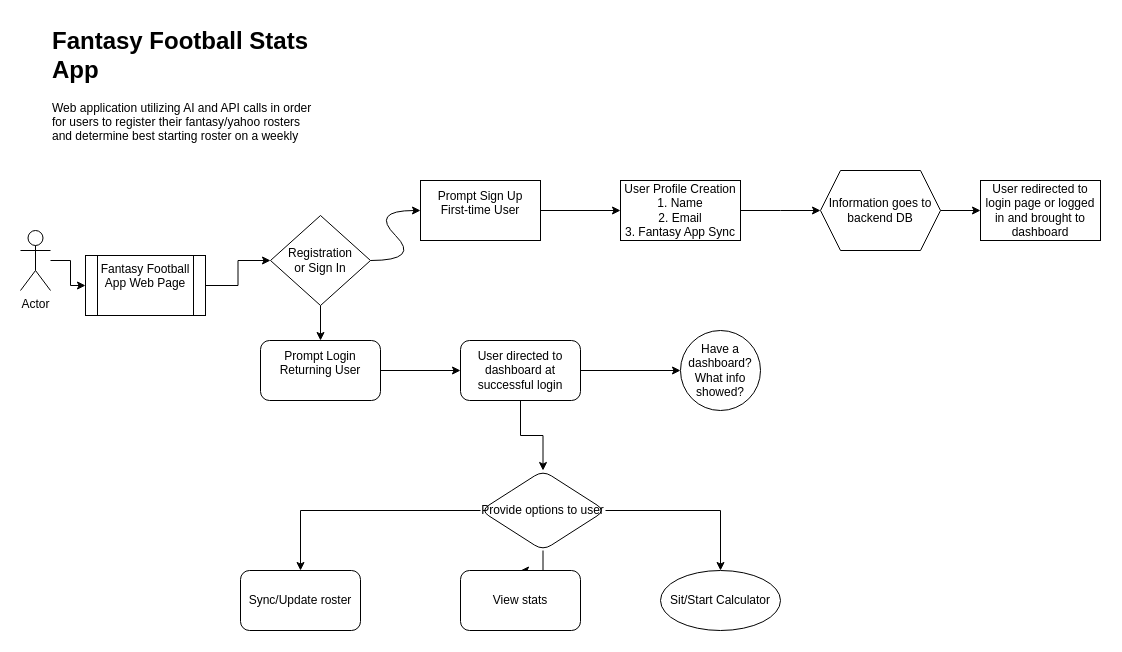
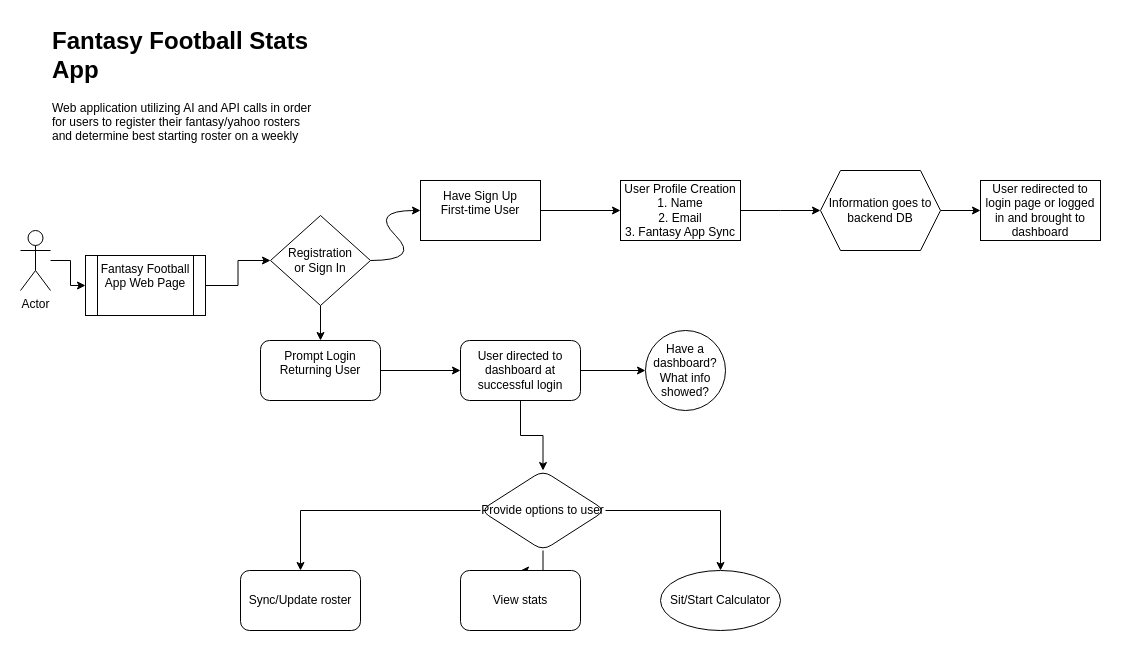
(481, 211) -> (481, 211)
(721, 371) -> (686, 371)
